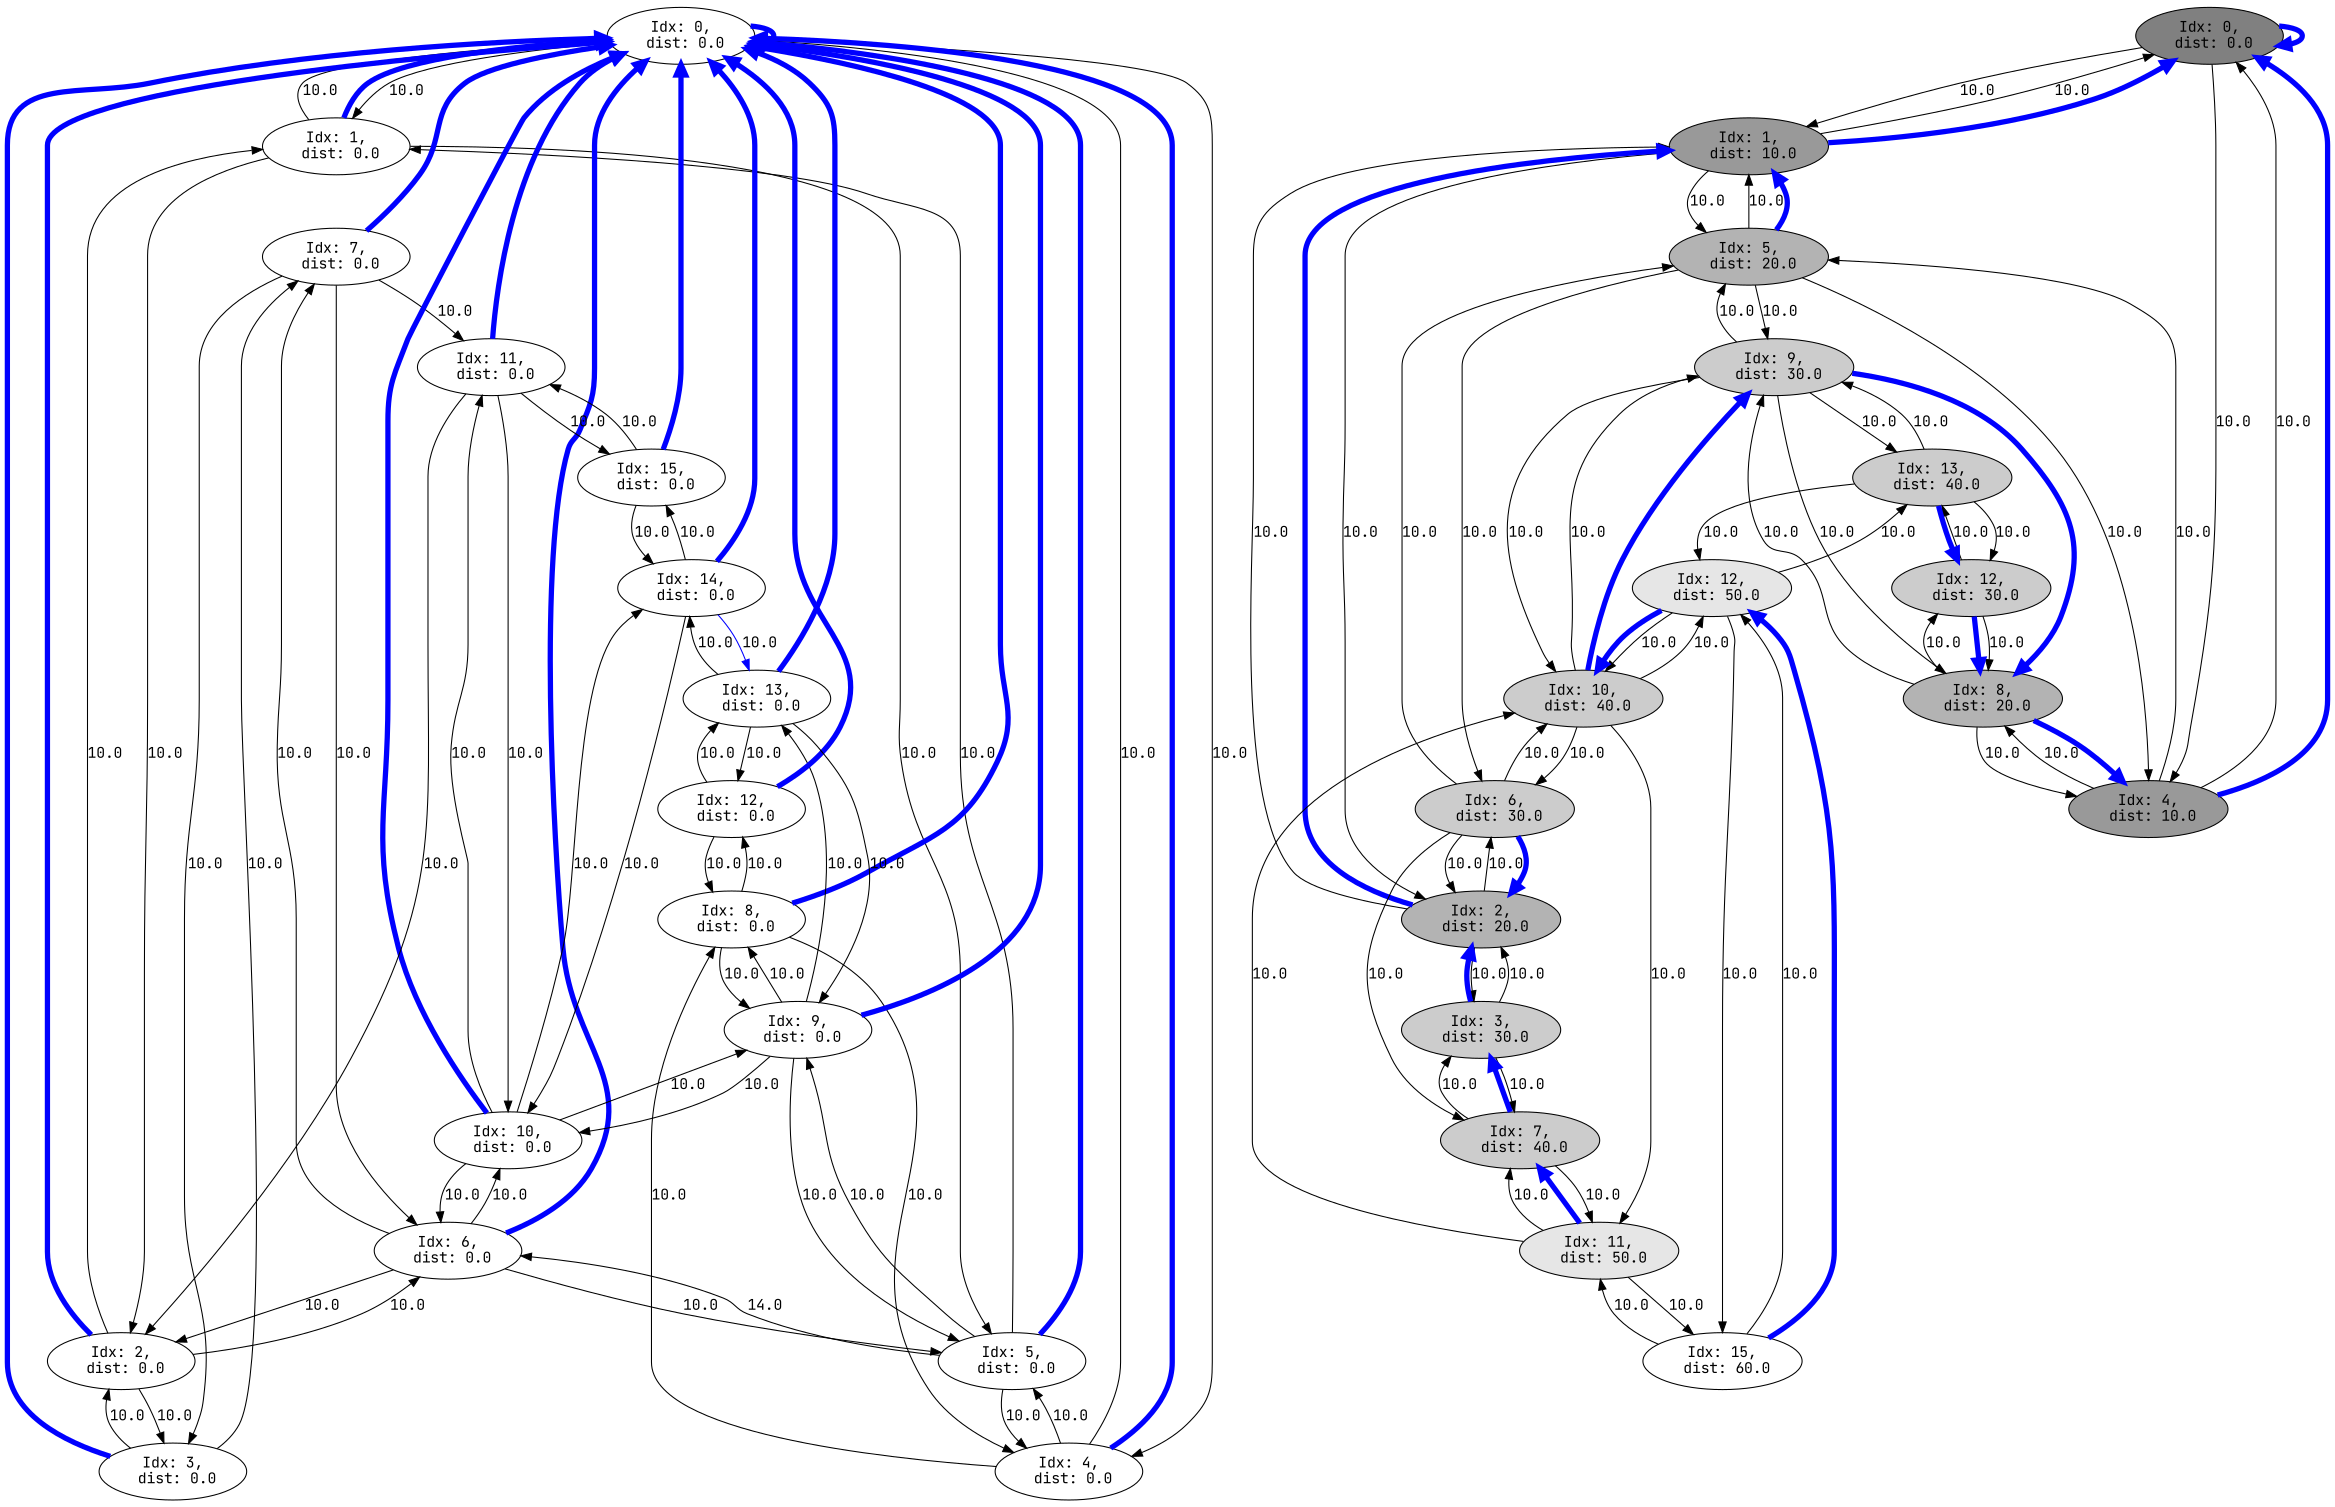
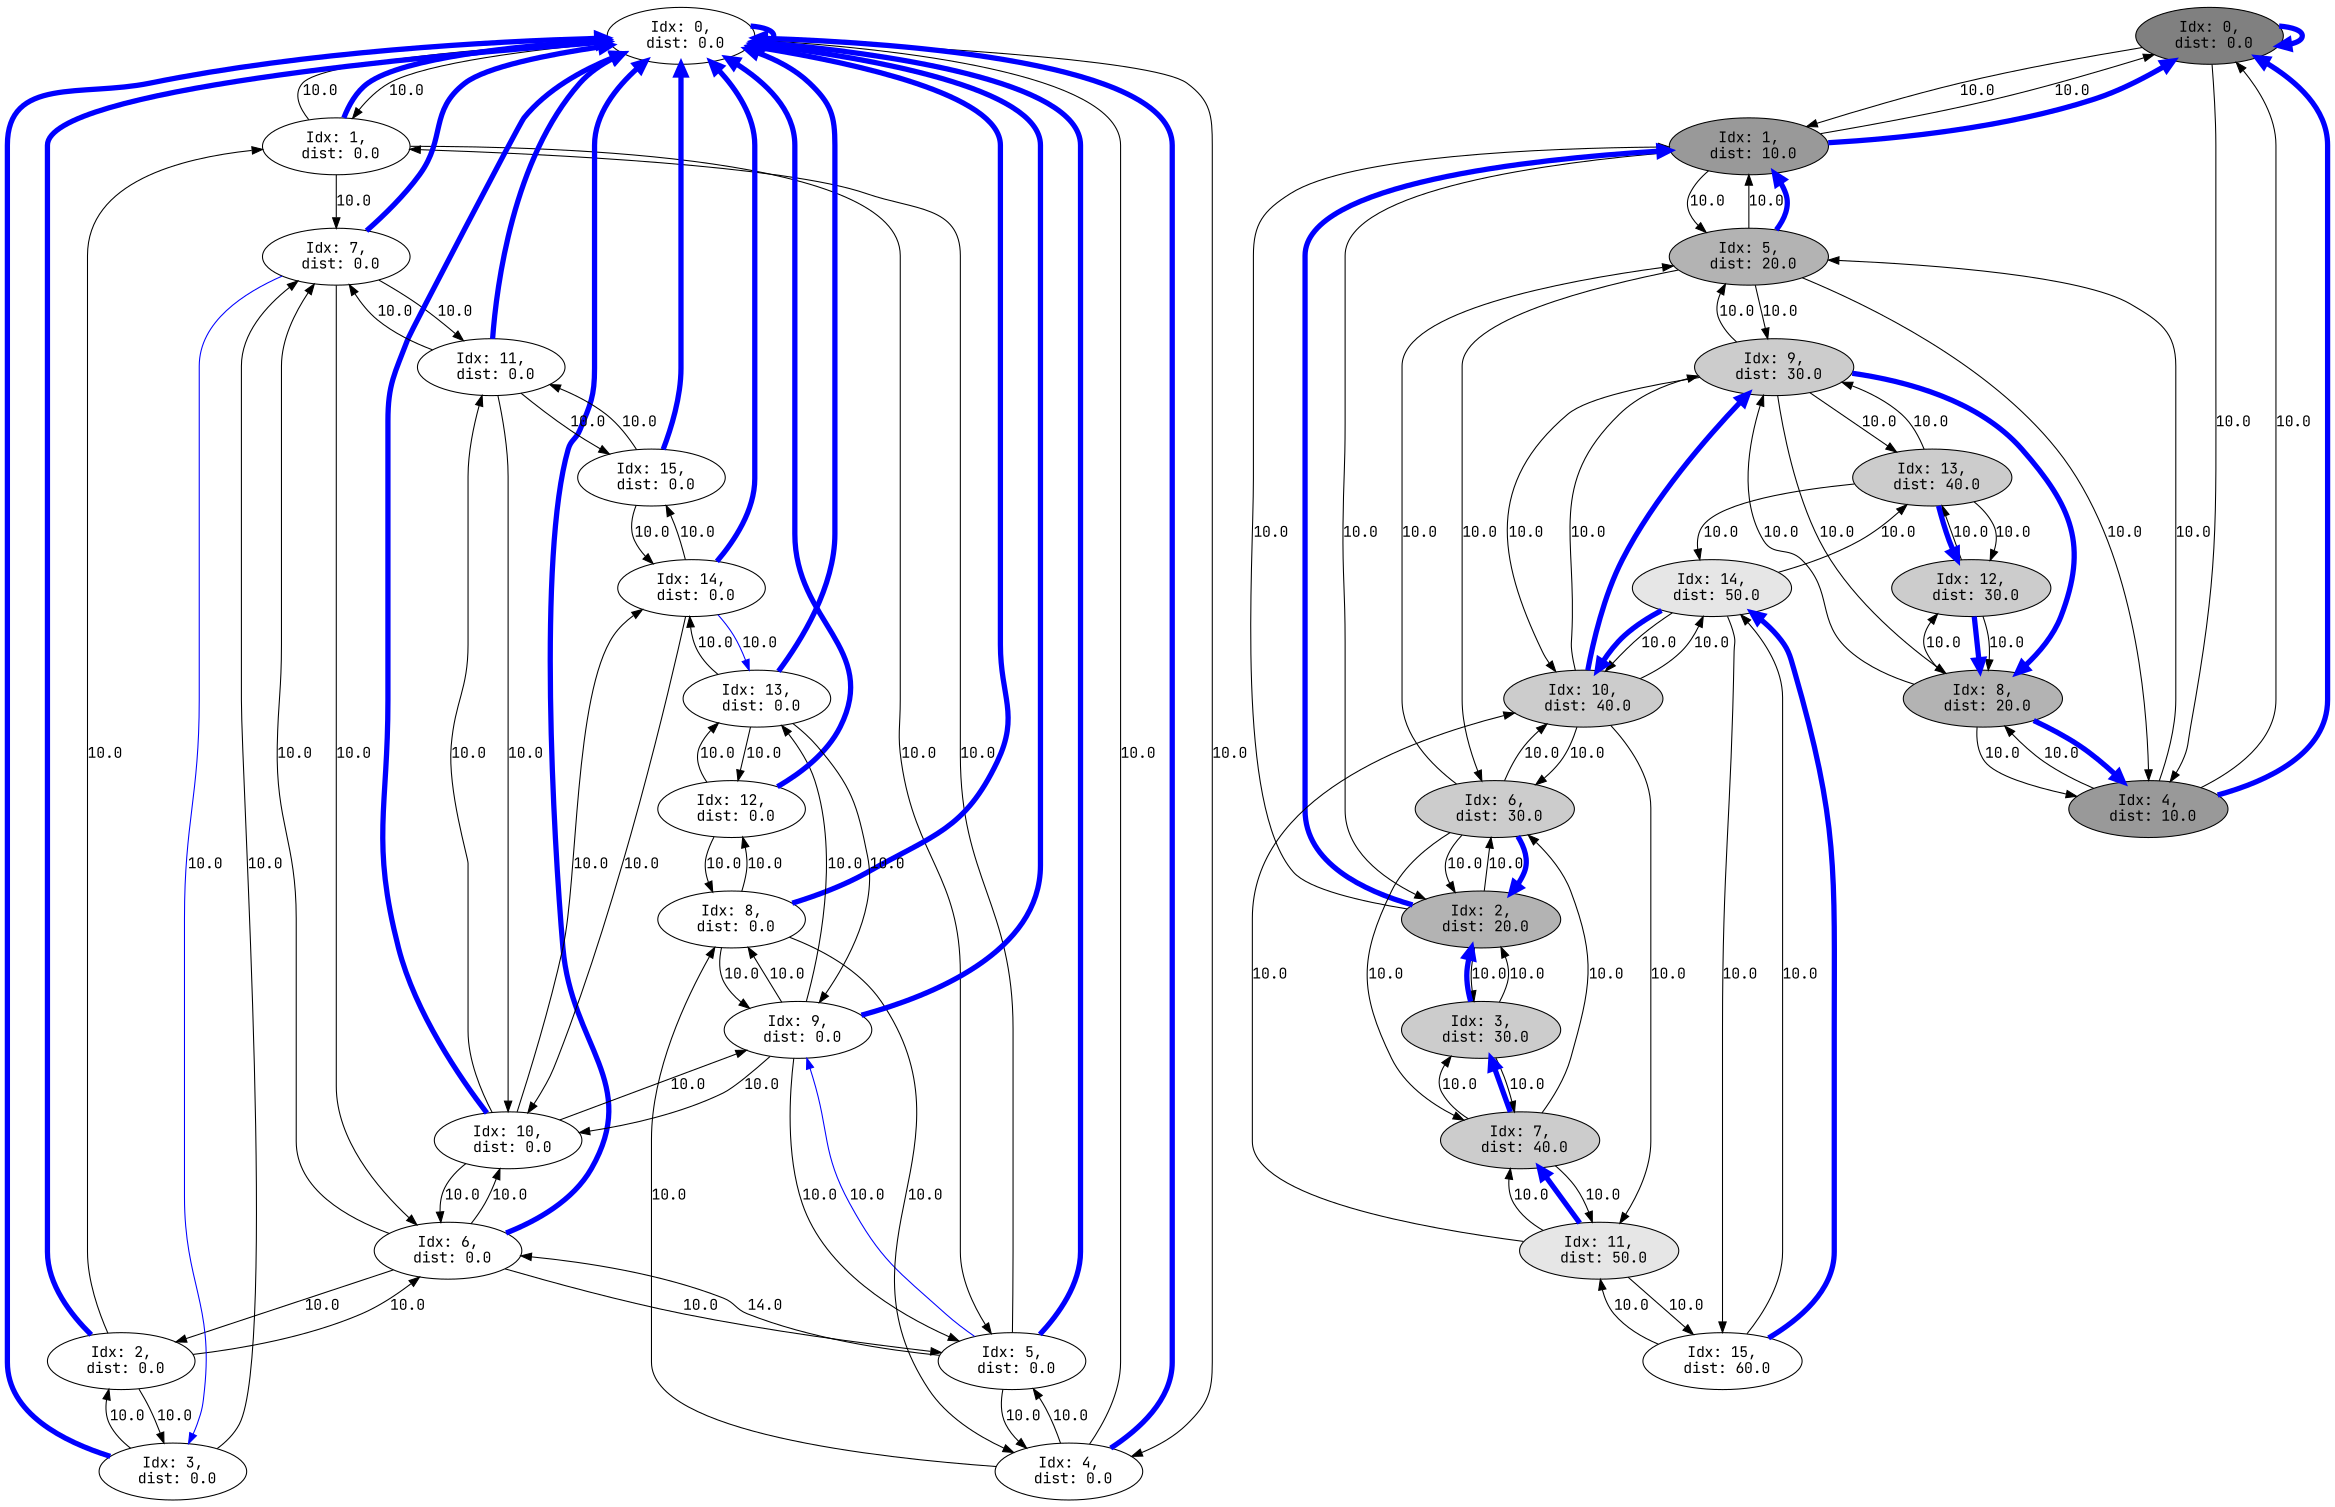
(1712, 588) -> (1712, 588)
(148, 706) -> (336, 196)
(189, 837) -> (189, 837)
(416, 894) -> (389, 328)
none -> (1588, 976)
(860, 1222) -> (860, 1222)
